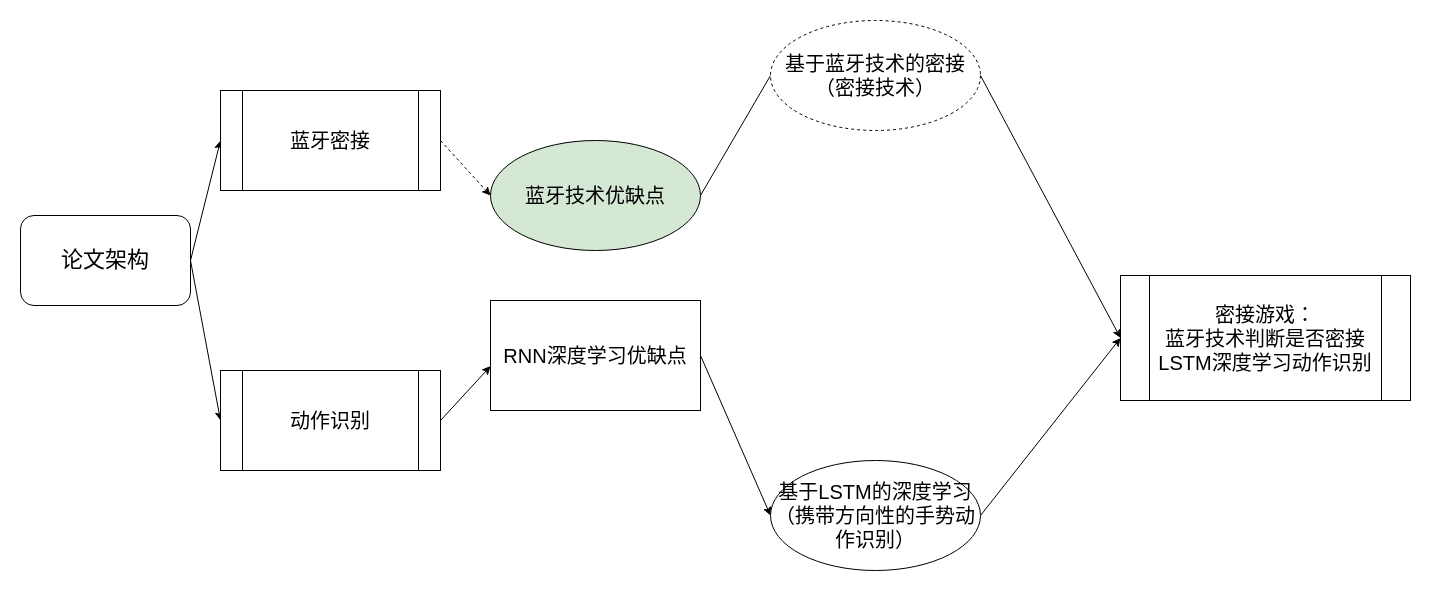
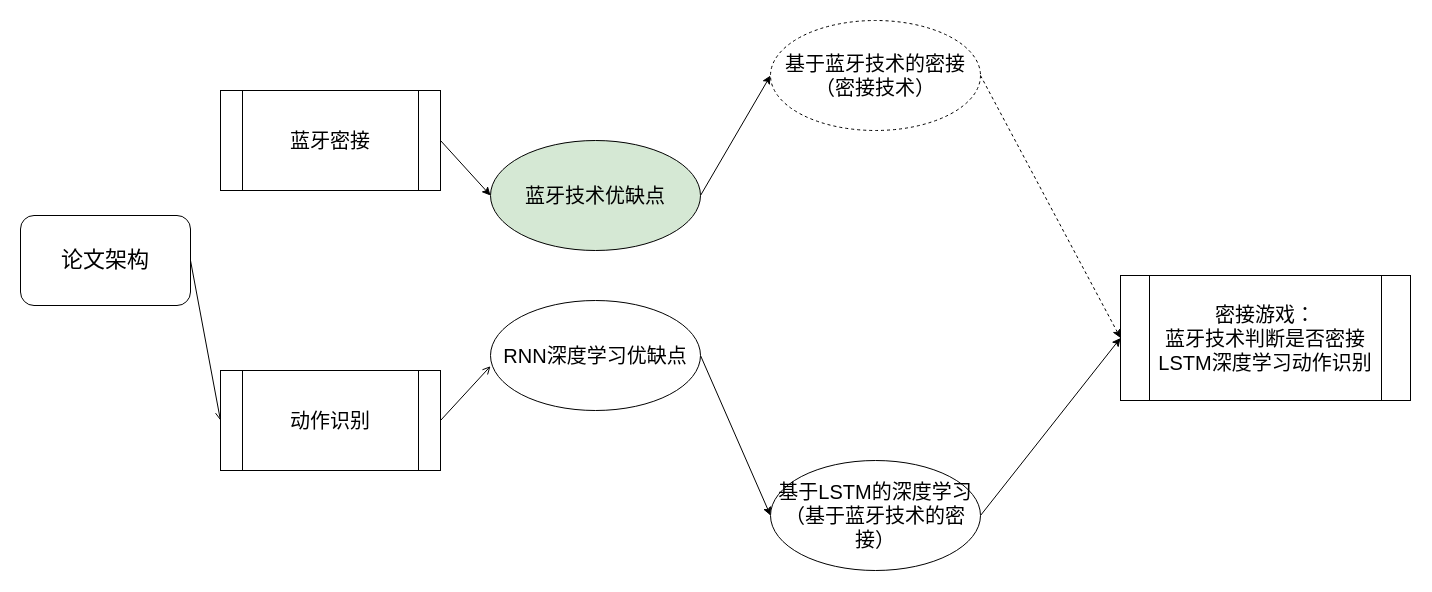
(768, 80) -> (766, 83)
(463, 165) -> (463, 165)
(205, 203) -> none
(1048, 203) -> (1048, 203)
(596, 356) -> (596, 356)
(485, 372) -> (486, 371)
(219, 412) -> (219, 414)
(876, 516) -> (876, 516)
